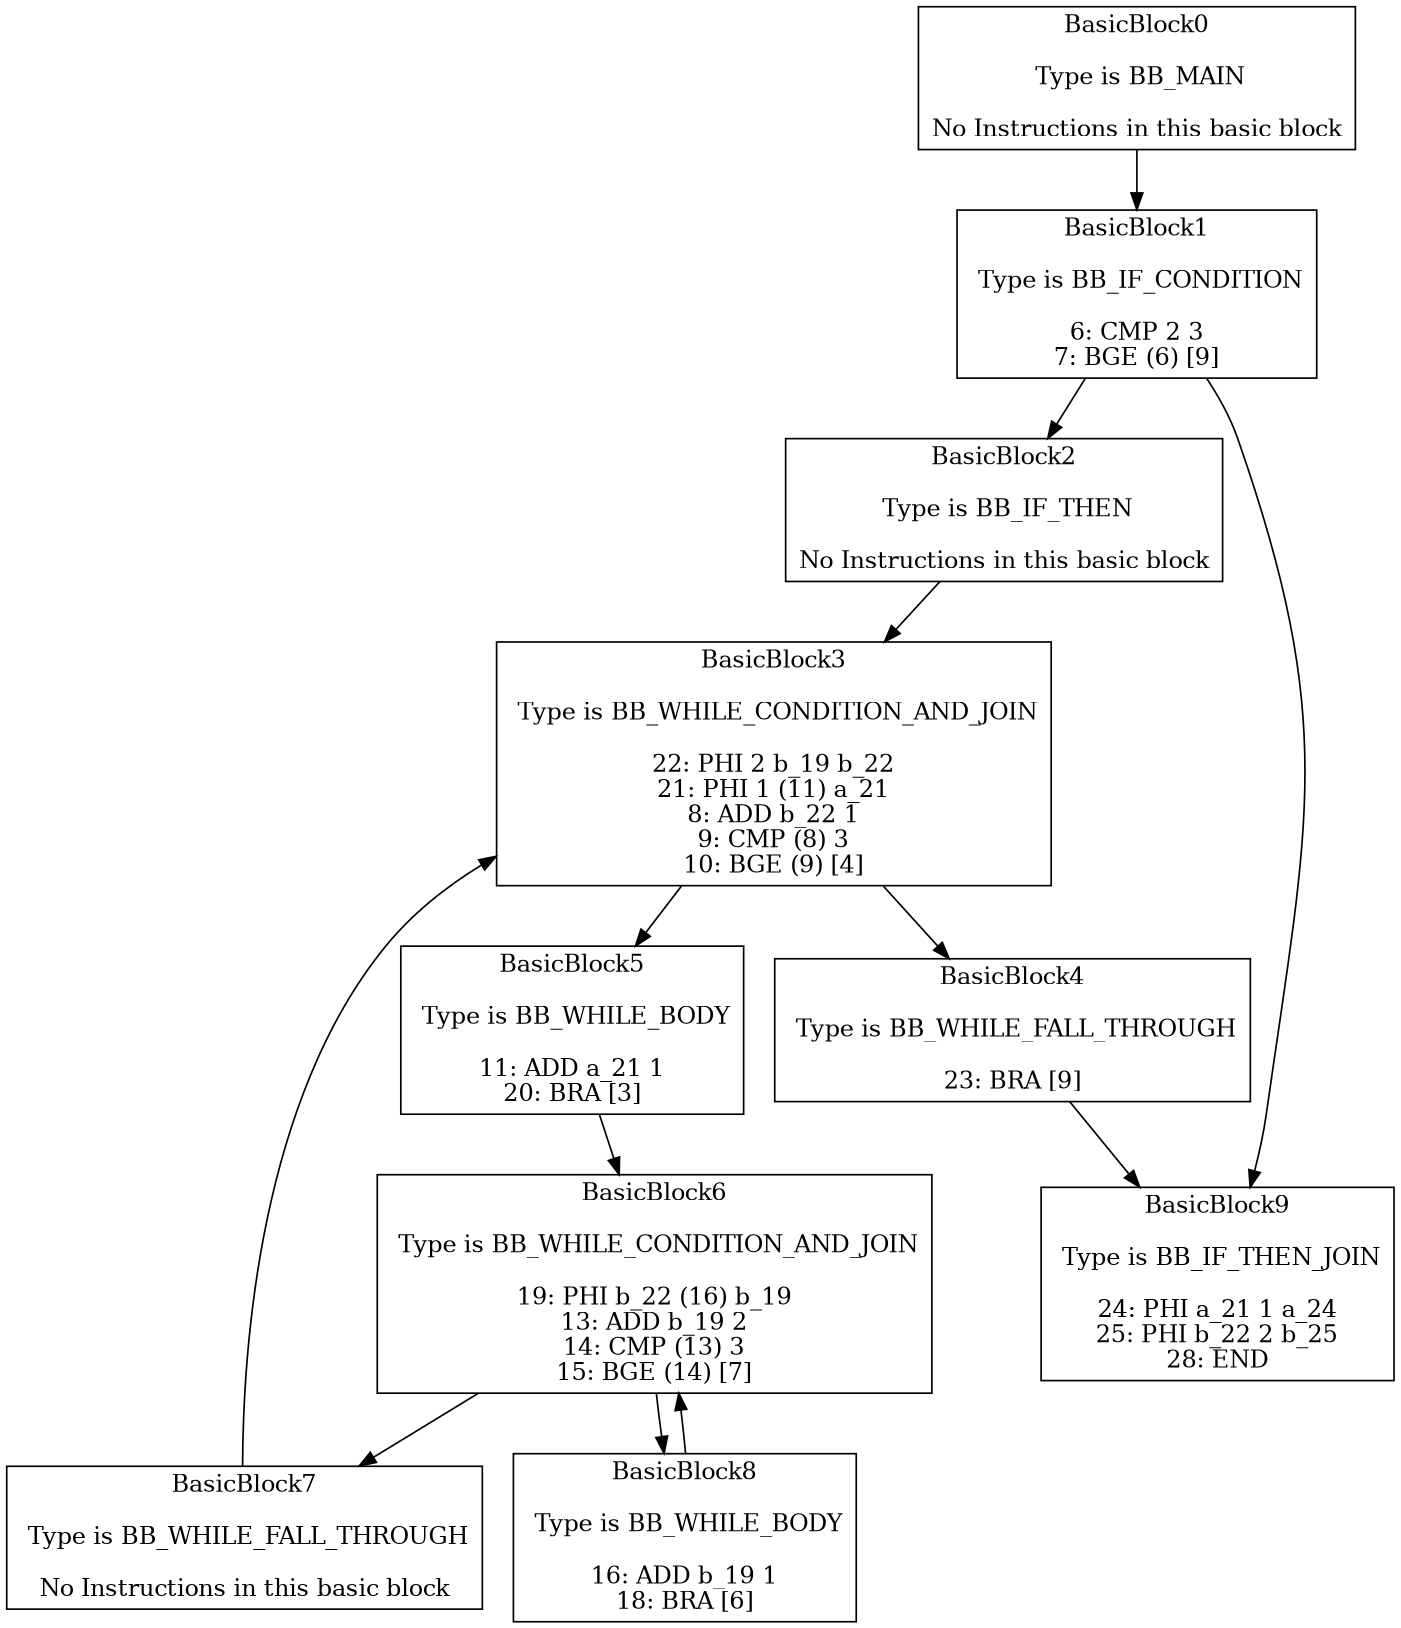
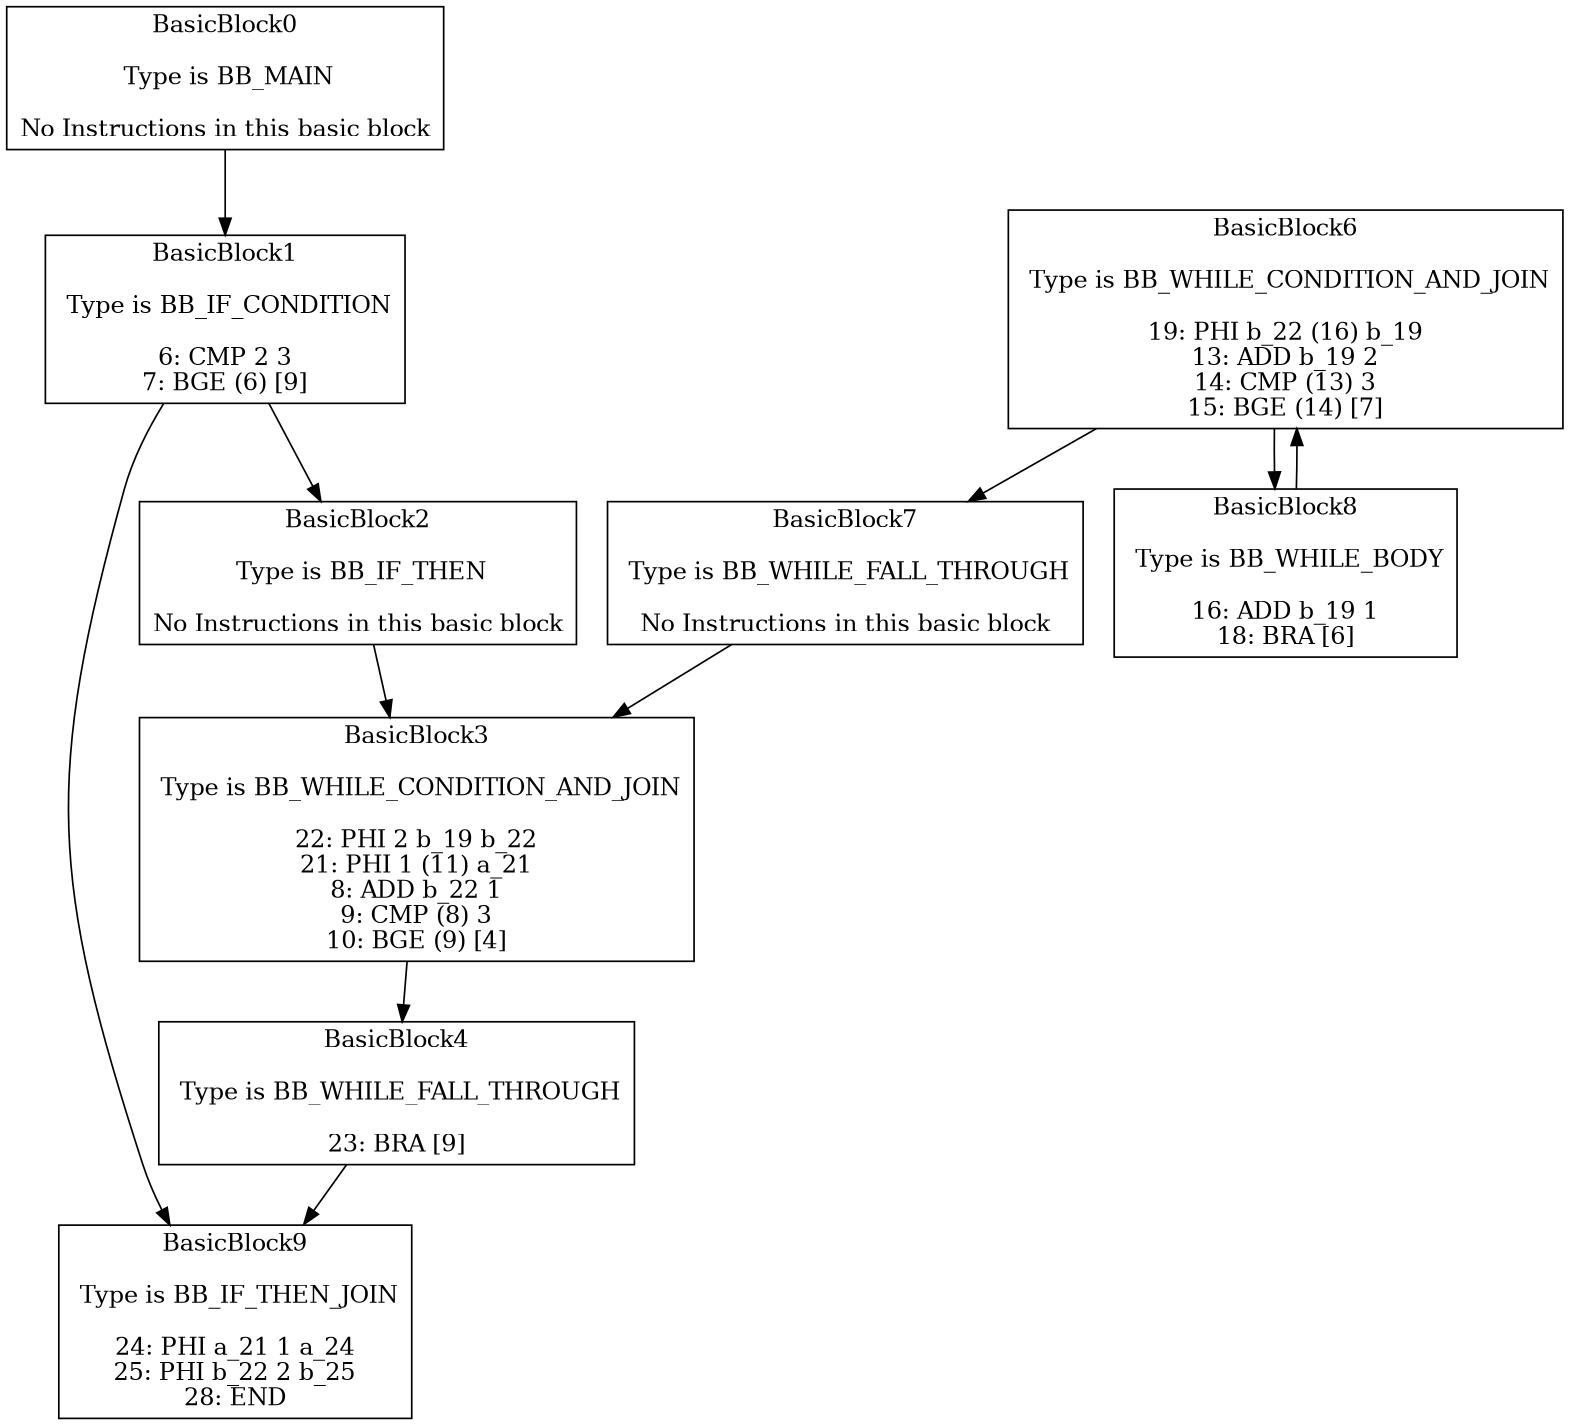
(572, 1030) -> none
